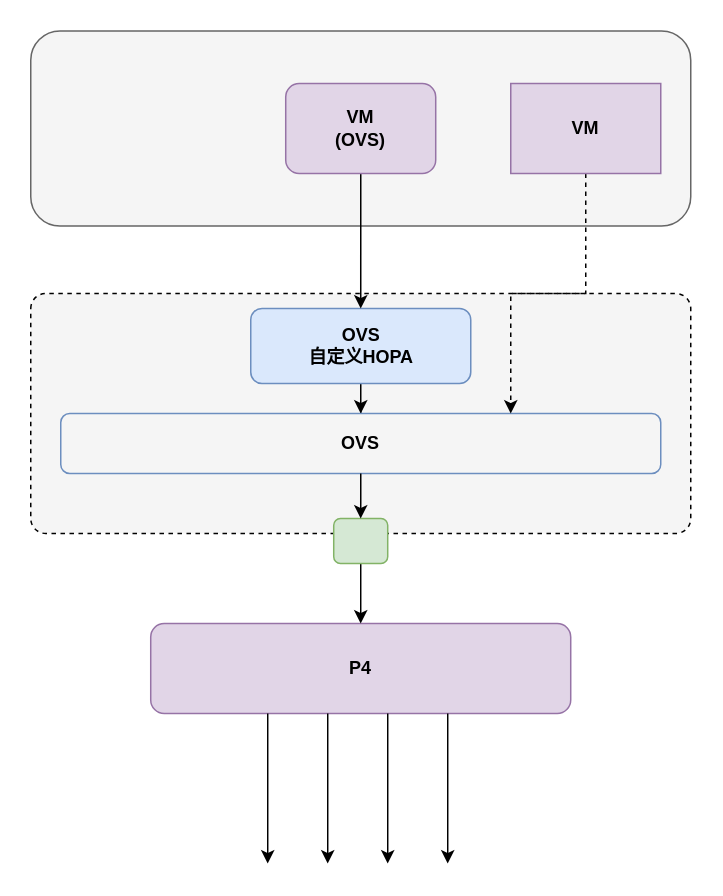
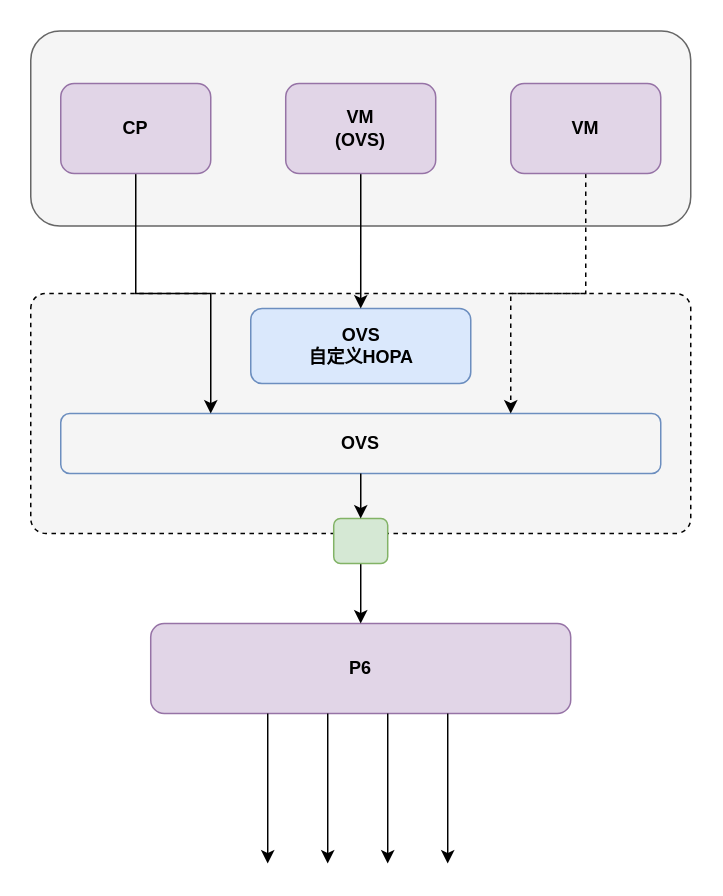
none -> (136, 128)
(586, 128) -> (586, 128)
none -> (167, 293)
(361, 403) -> none
(361, 668) -> (361, 668)
